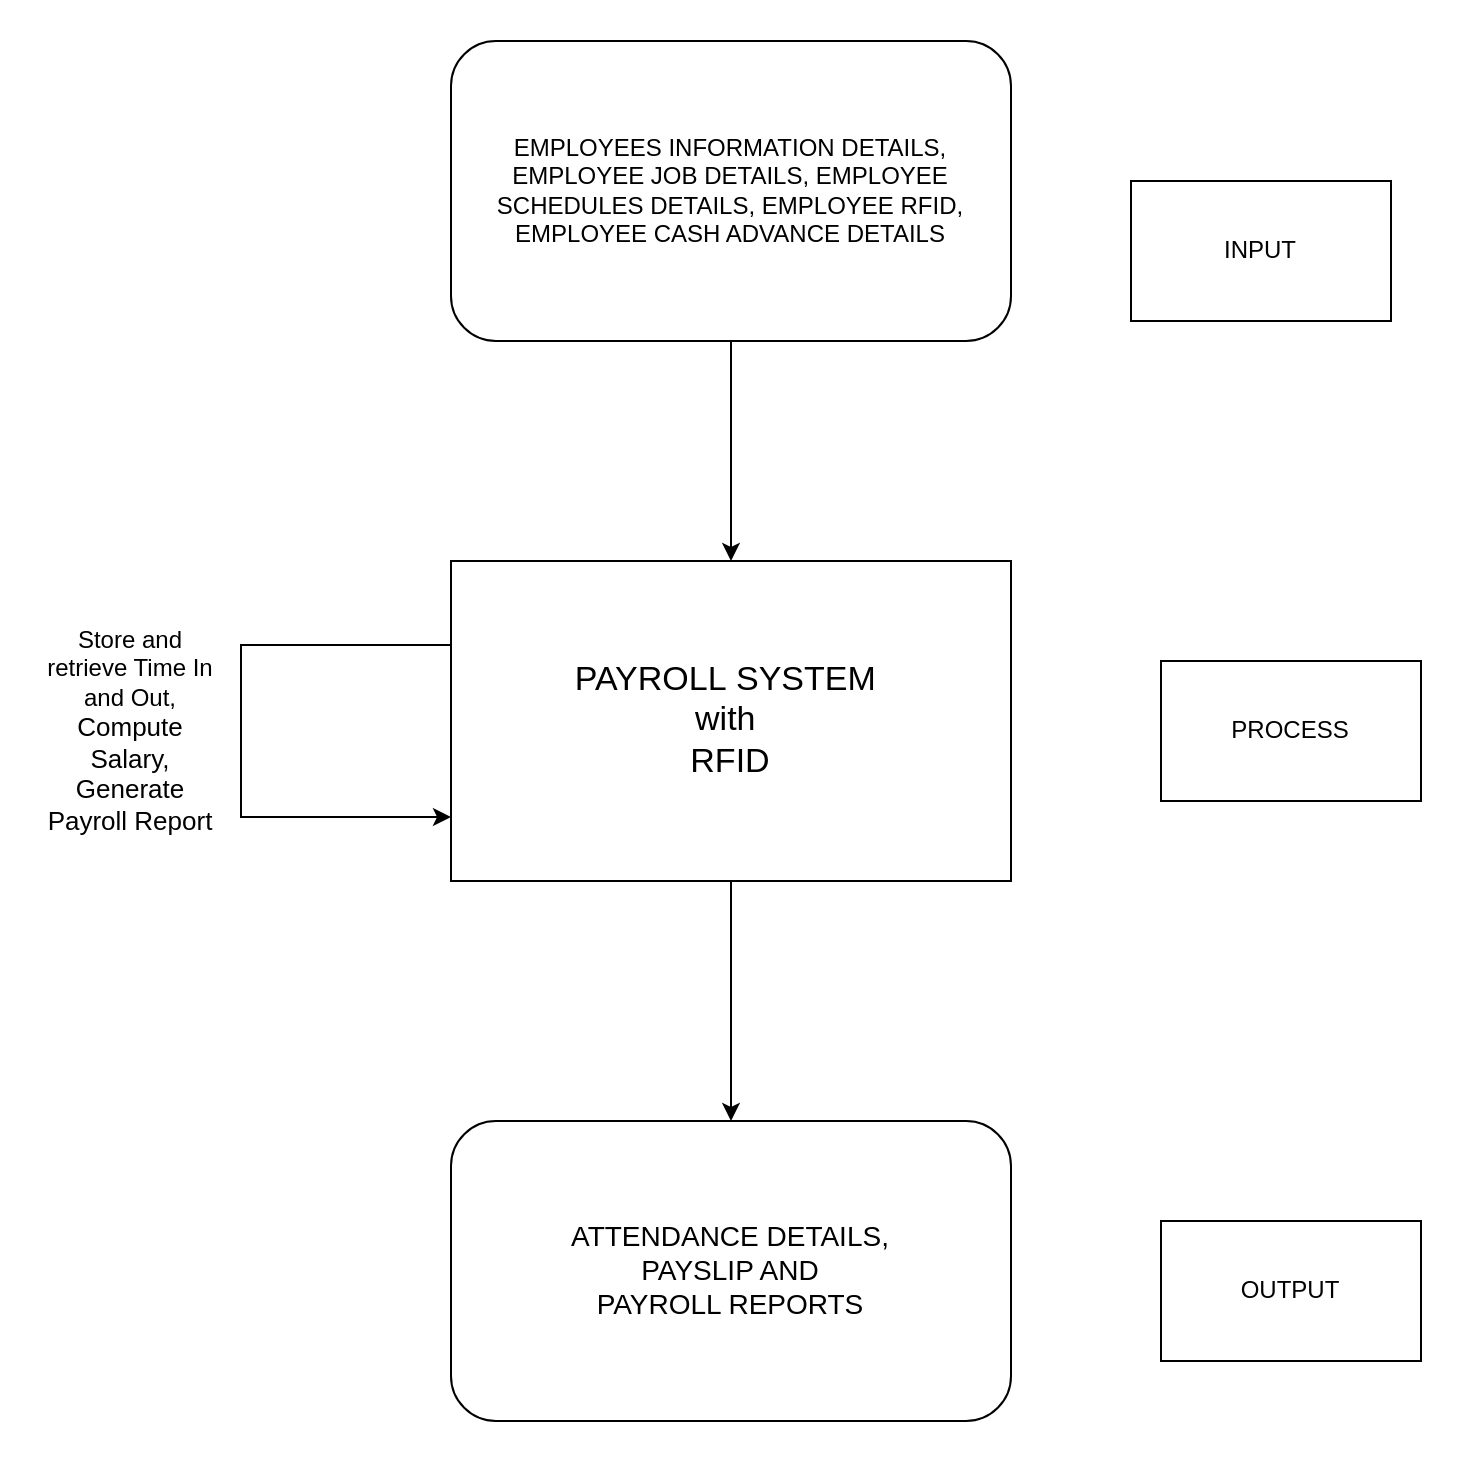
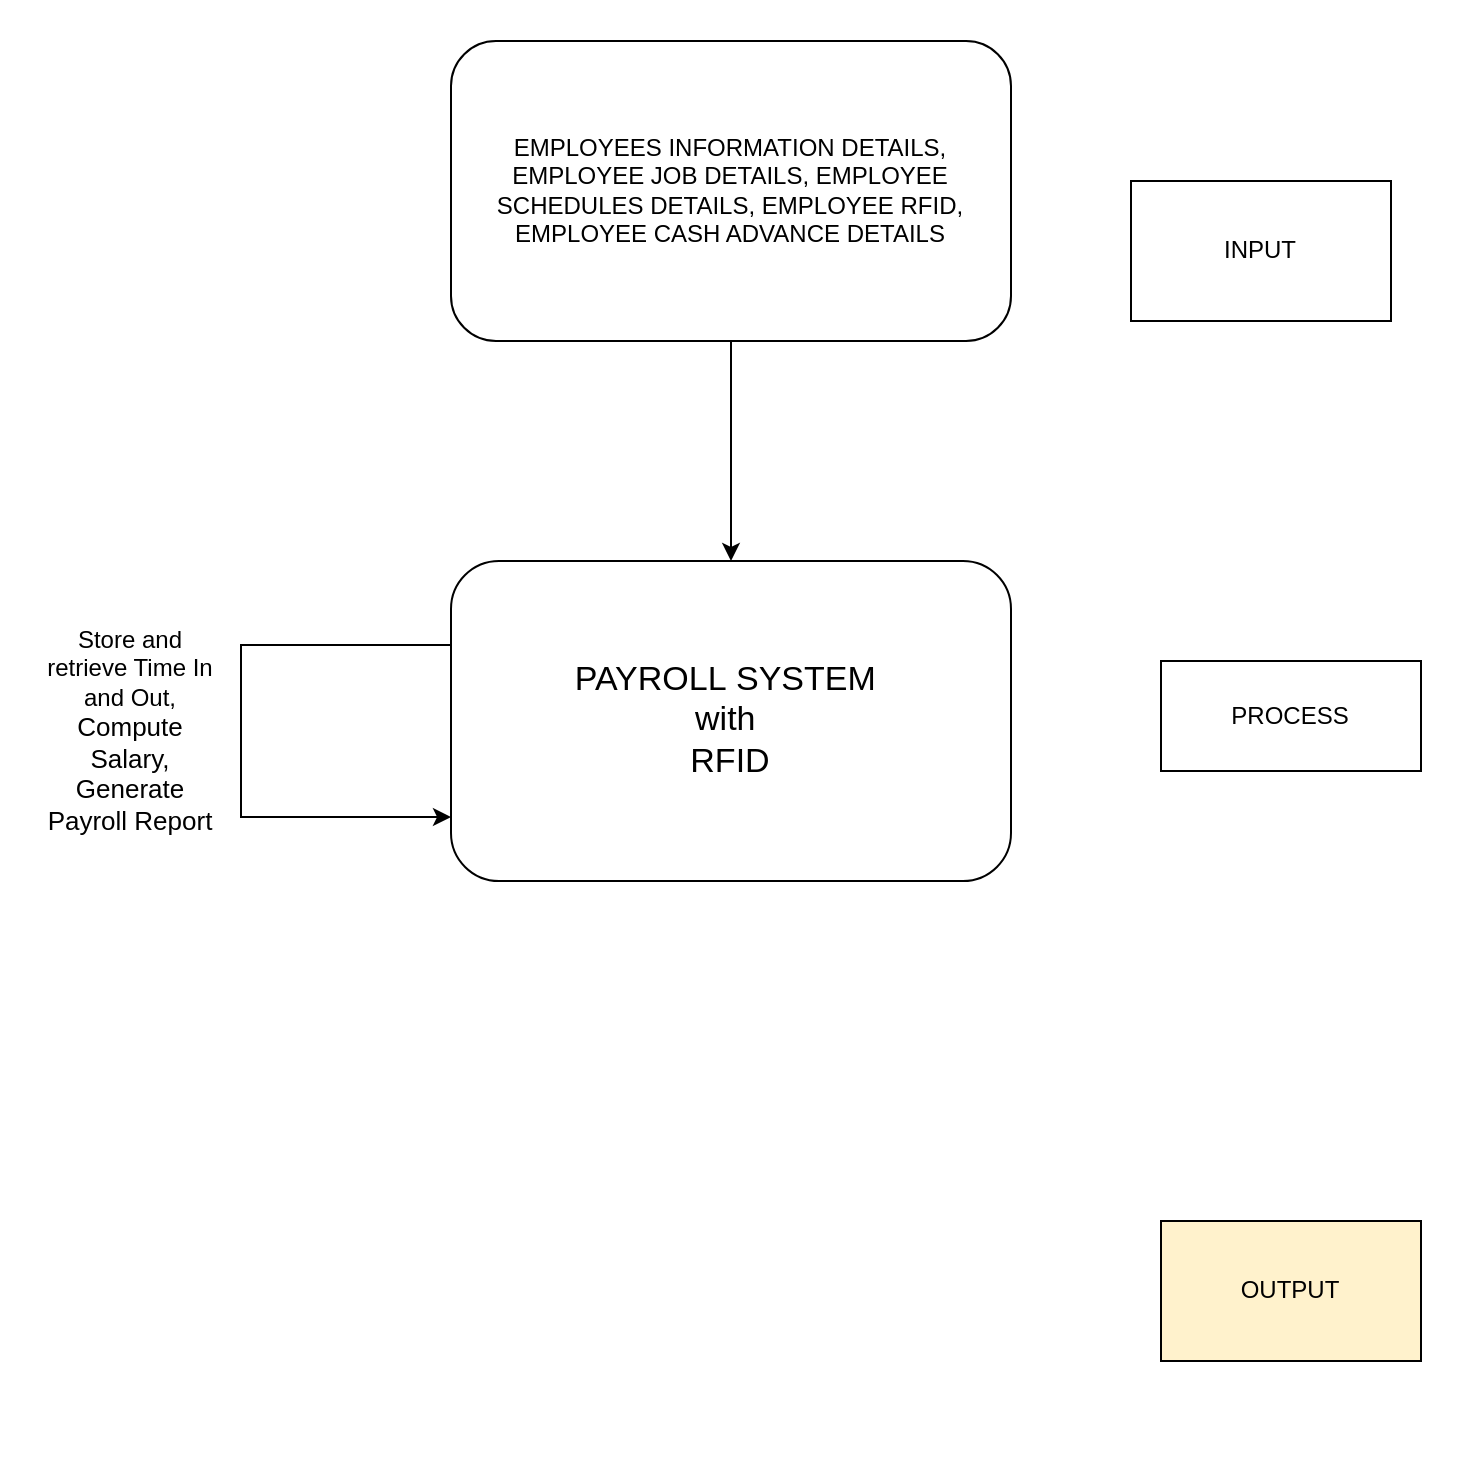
(731, 721) -> (731, 721)
(1291, 731) -> (1291, 716)
(731, 994) -> none
(731, 1271) -> none
(1291, 1291) -> (1291, 1291)
